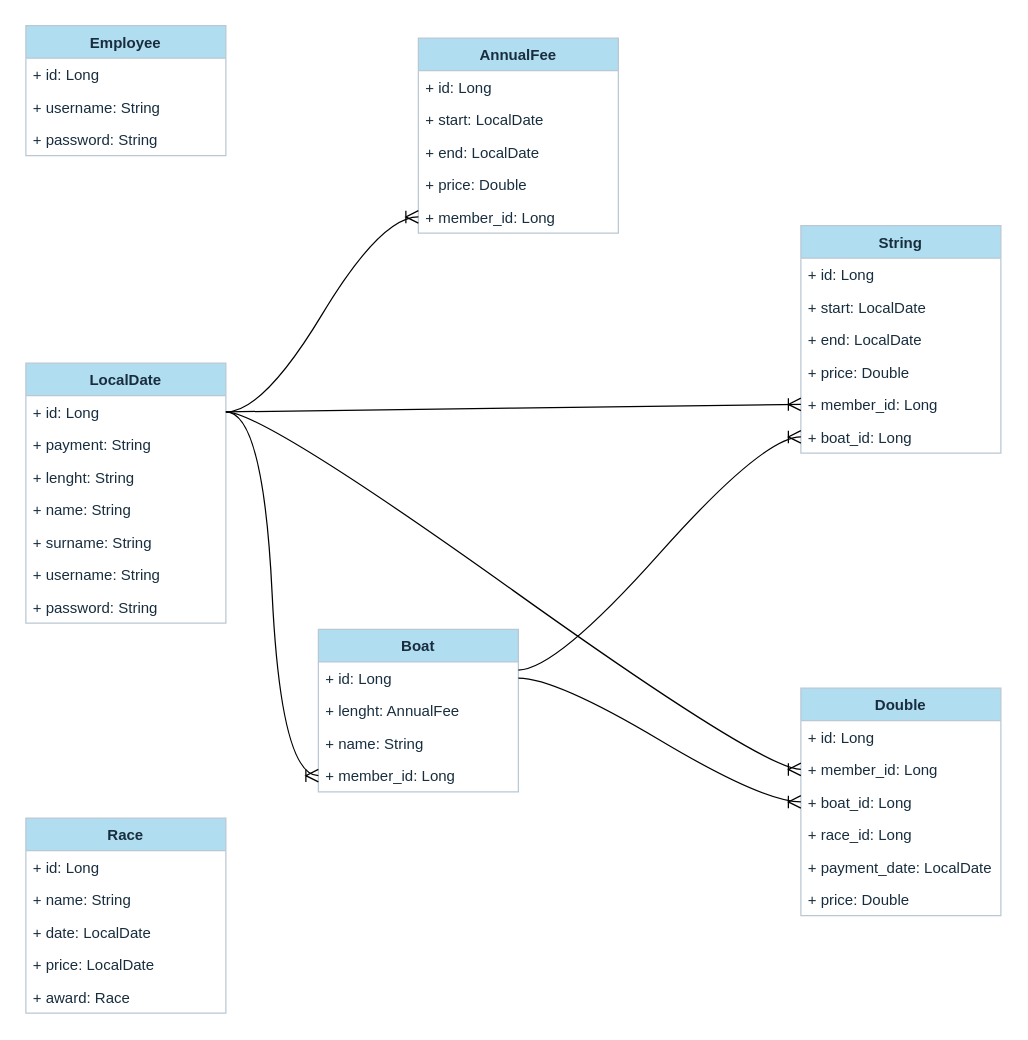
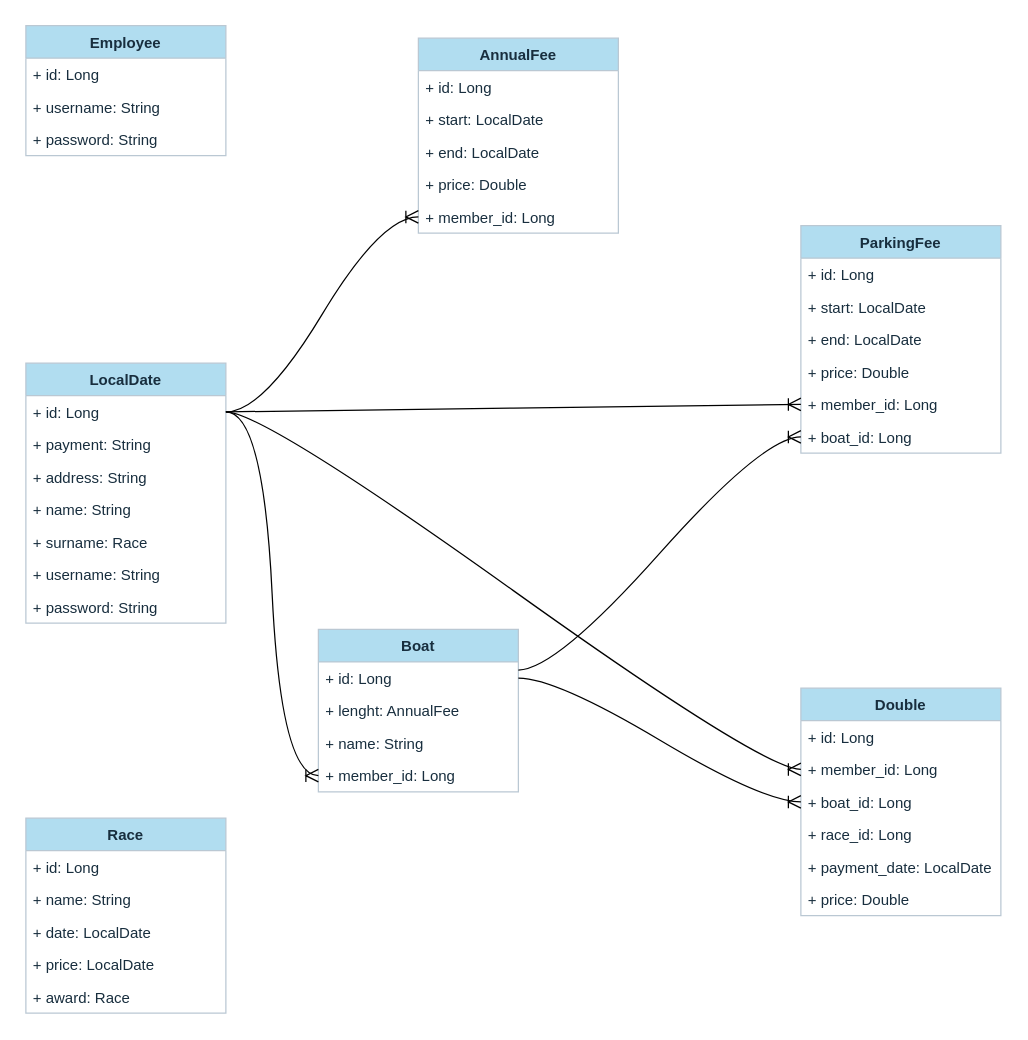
(900, 243) -> (900, 243)
(90, 478) -> (96, 478)
(96, 543) -> (90, 543)
